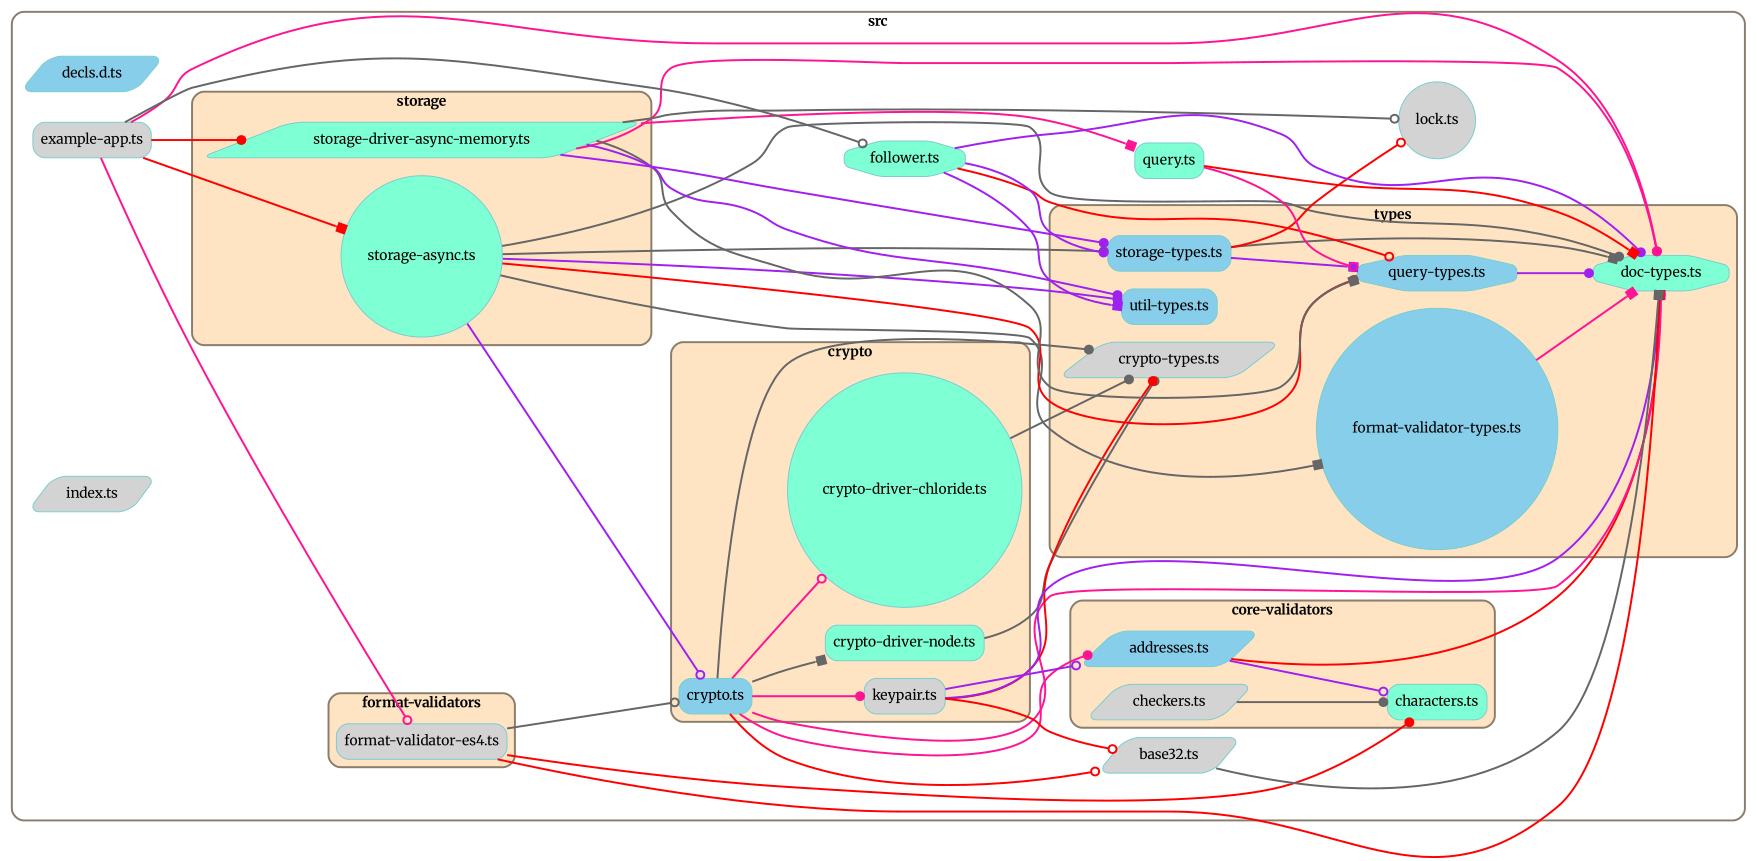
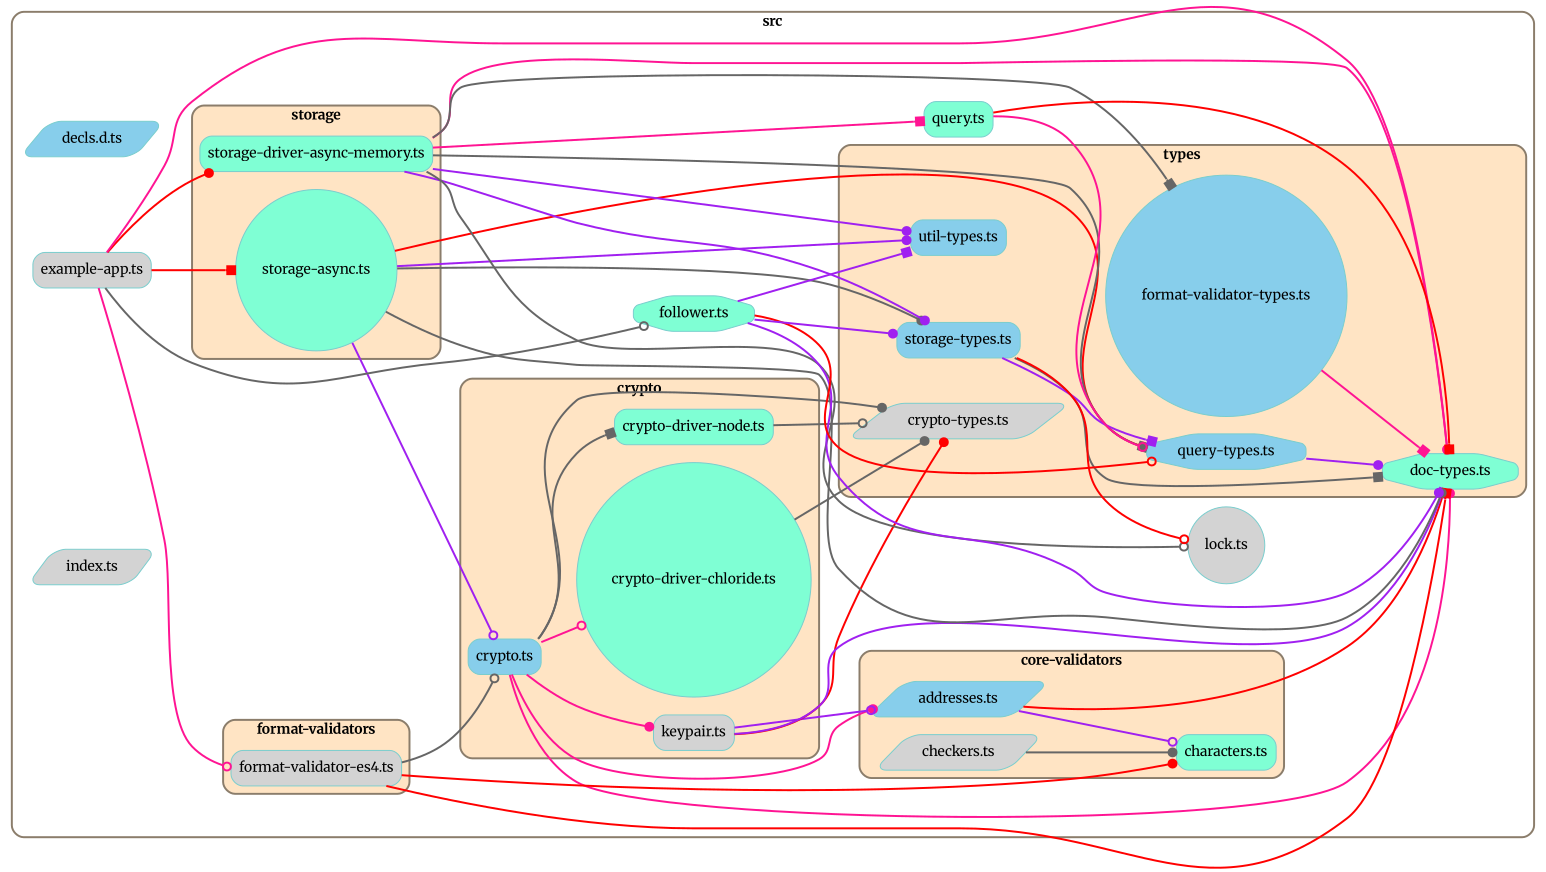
(422, 140) -> (316, 154)
(949, 332) -> (802, 76)
(1550, 602) -> (1278, 680)
(1169, 755) -> none
